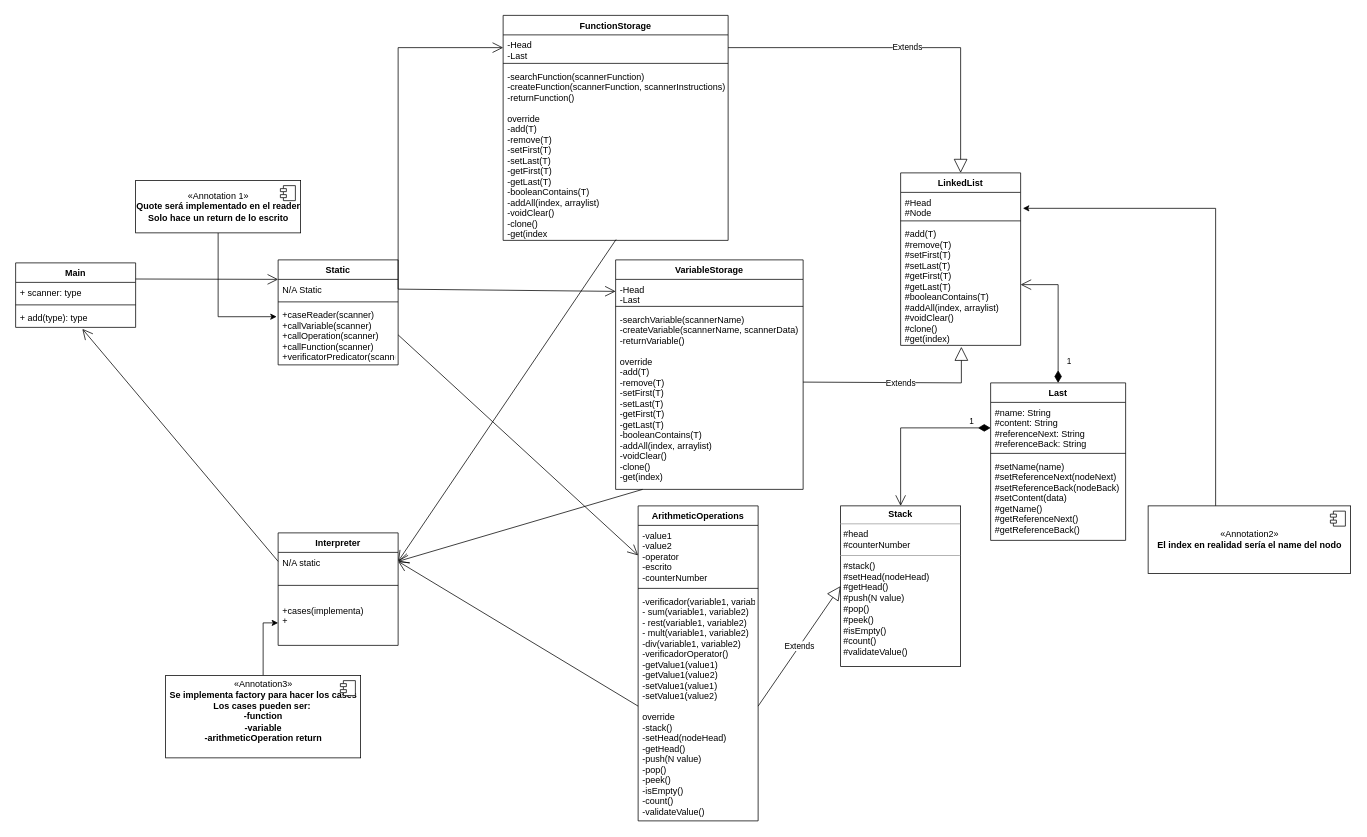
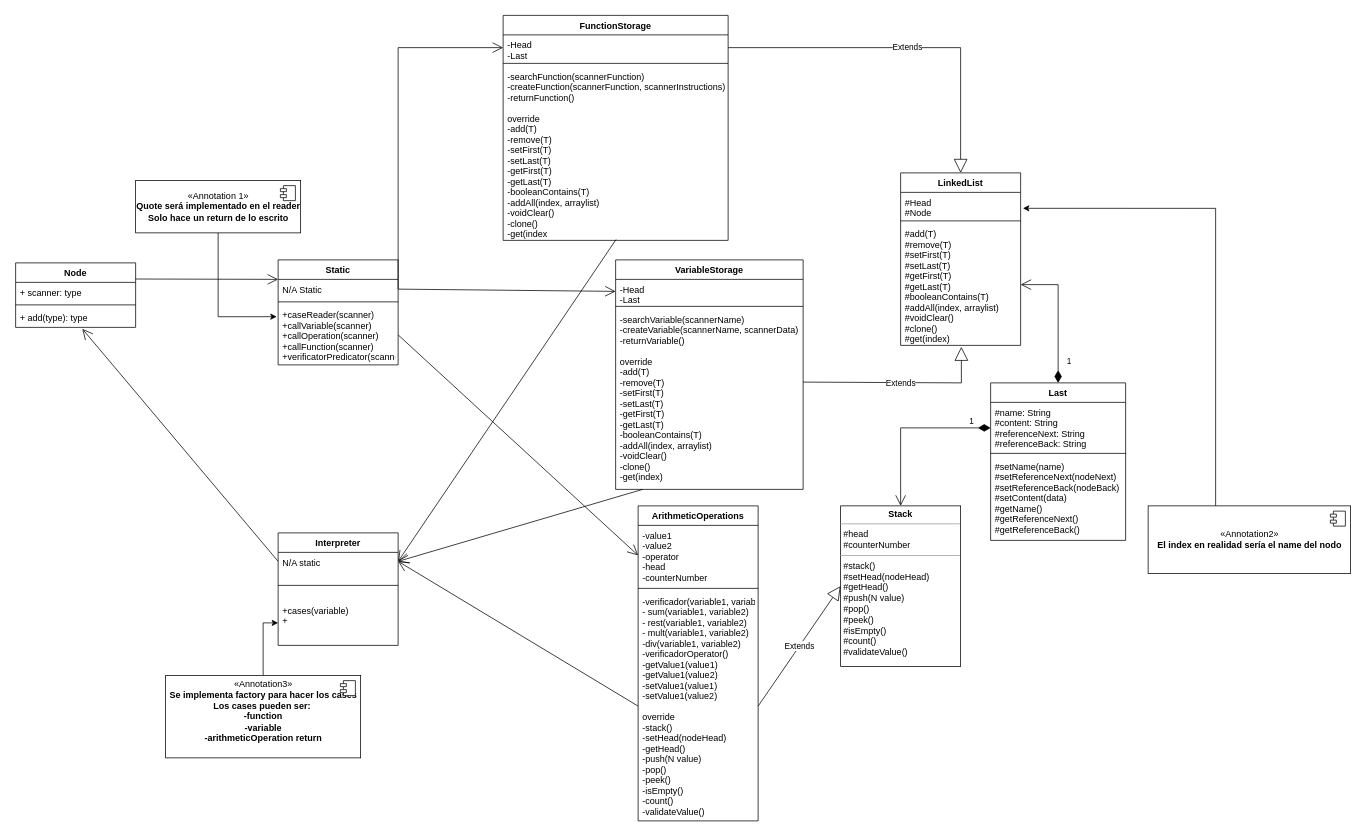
(75, 273) -> (75, 273)
(658, 536) -> (658, 536)
(325, 611) -> (320, 611)
